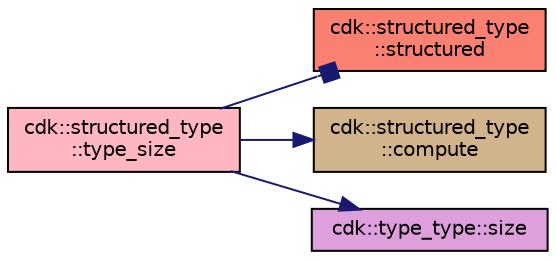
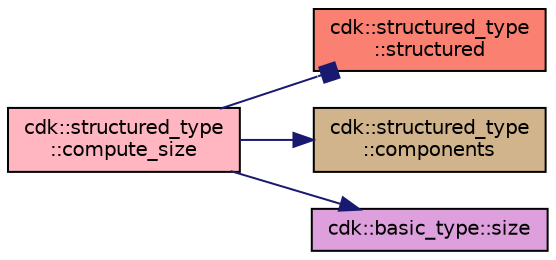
(124, 140) -> (124, 140)
(430, 140) -> (430, 140)
(430, 230) -> (430, 230)
